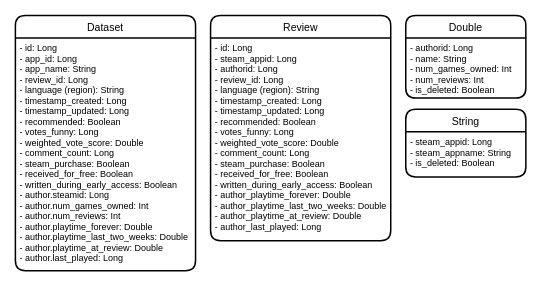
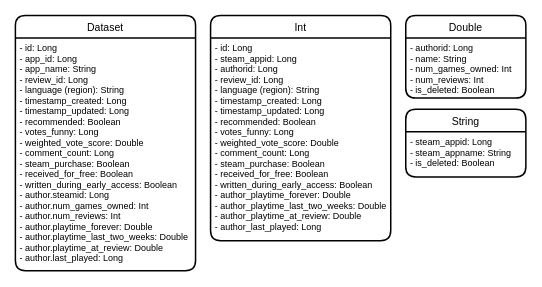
(300, 27) -> (300, 27)
